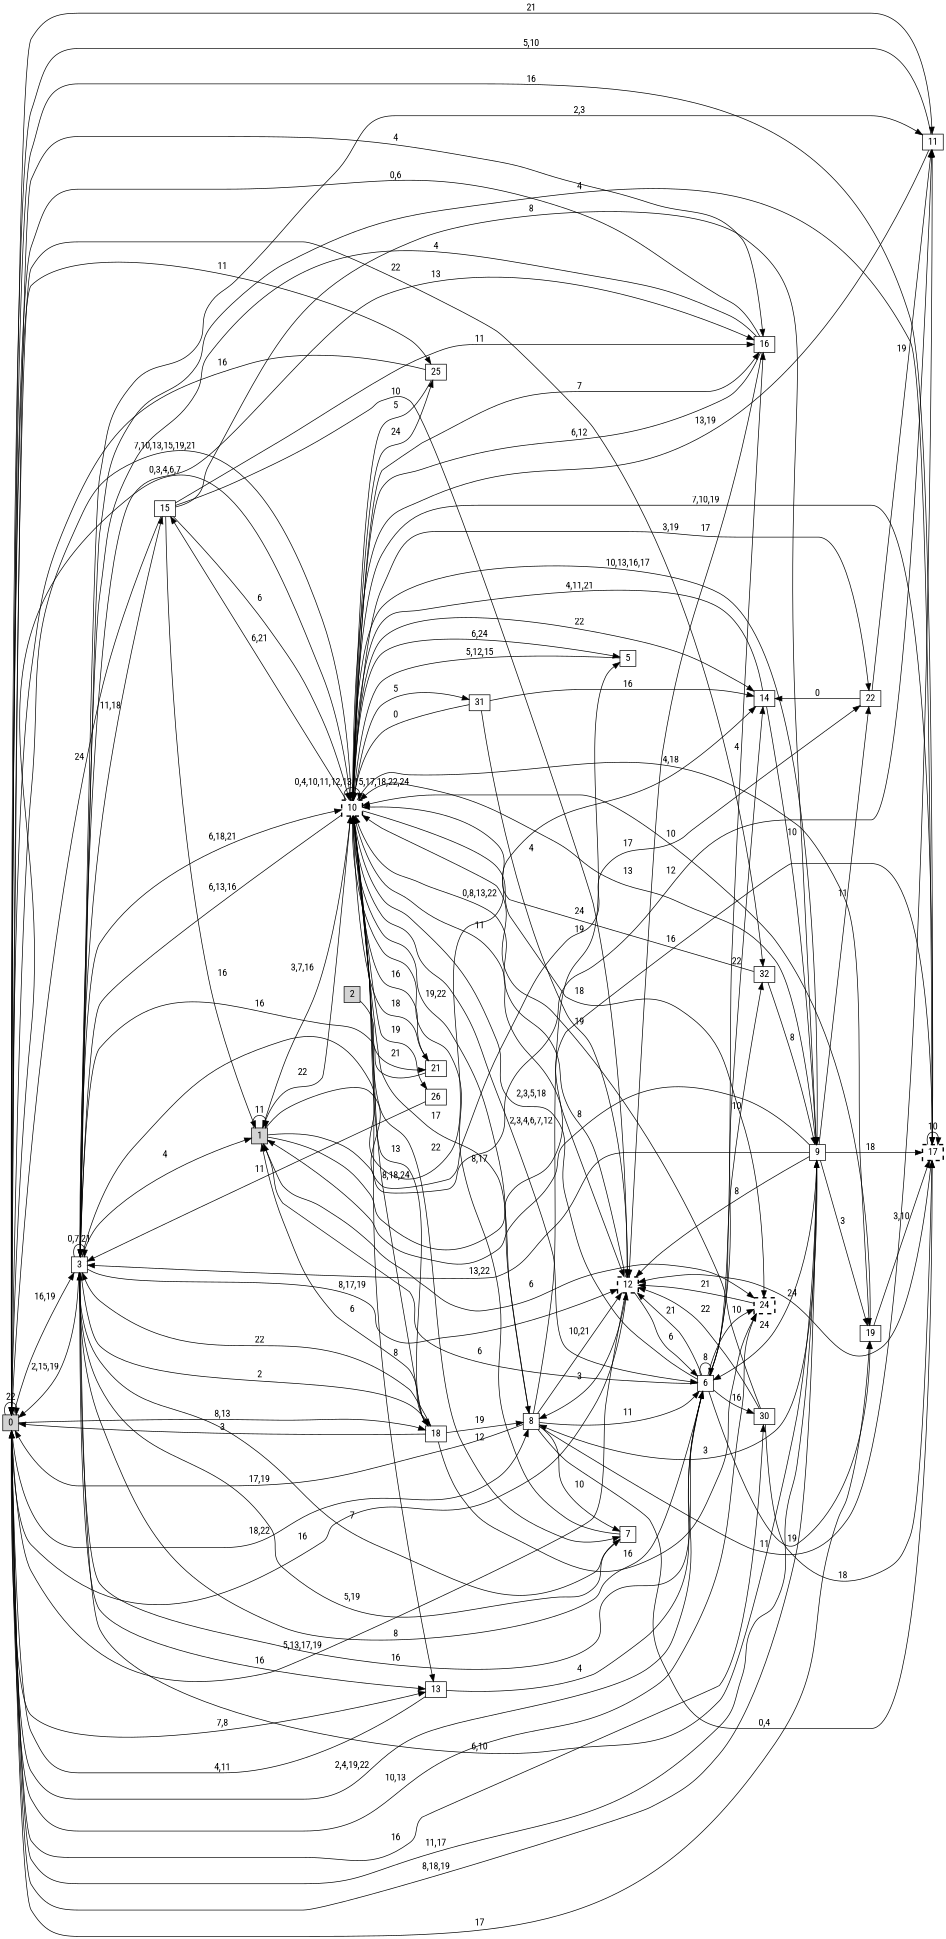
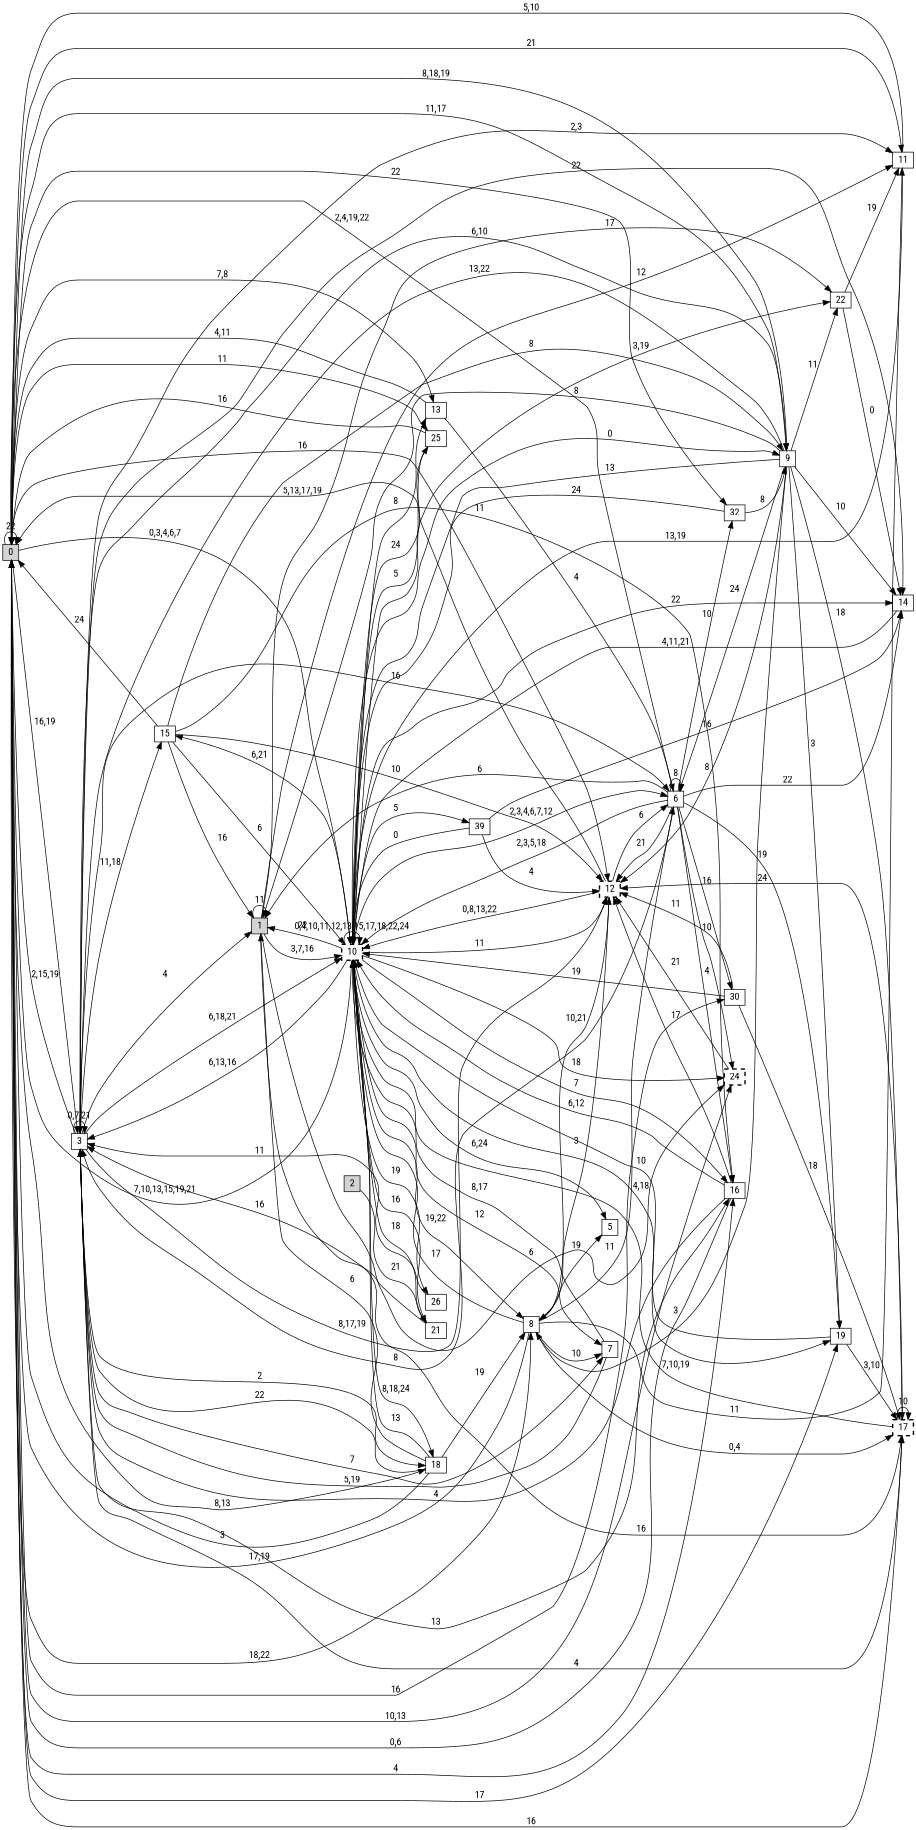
(628, 563) -> (610, 434)
(441, 662) -> none
(480, 703) -> (480, 827)
(799, 921) -> (843, 528)
(706, 1310) -> (676, 904)
(650, 1559) -> none
(99, 1607) -> none
